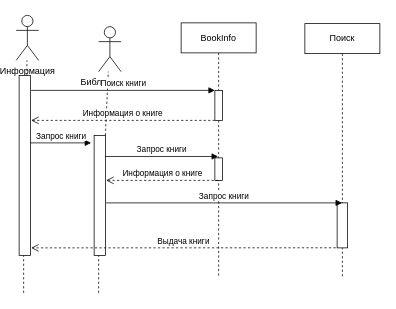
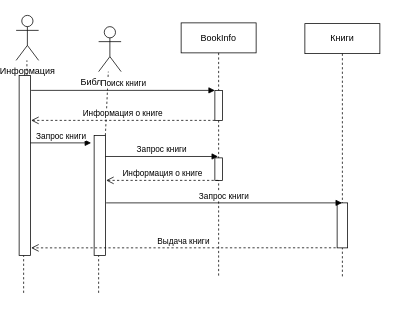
(342, 39) -> (342, 39)
